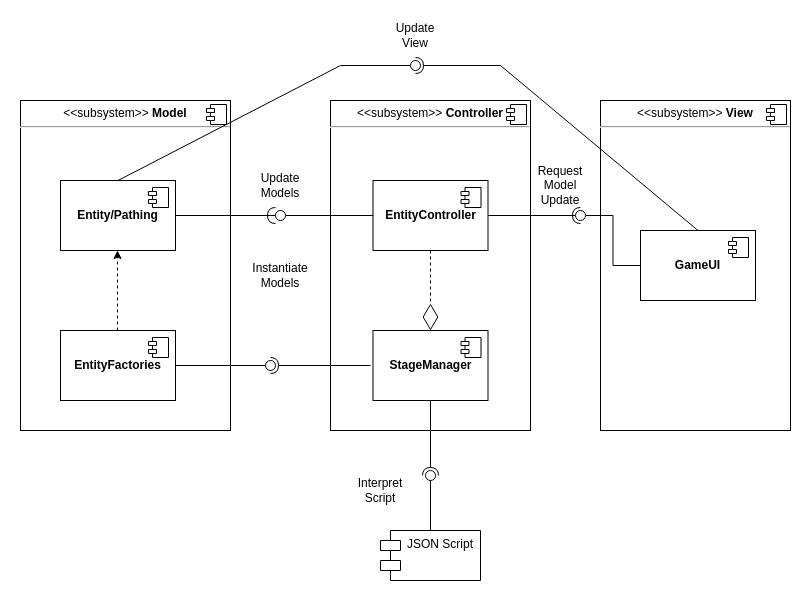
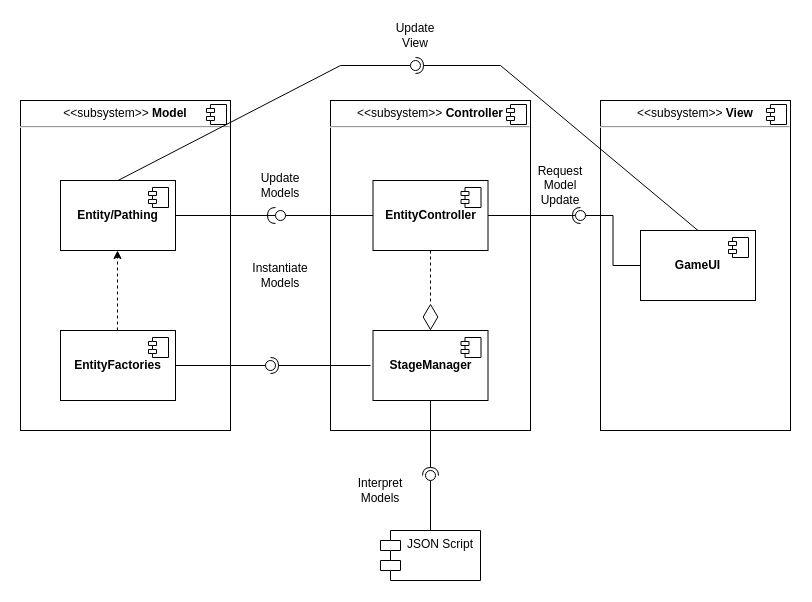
(381, 491) -> (381, 491)
